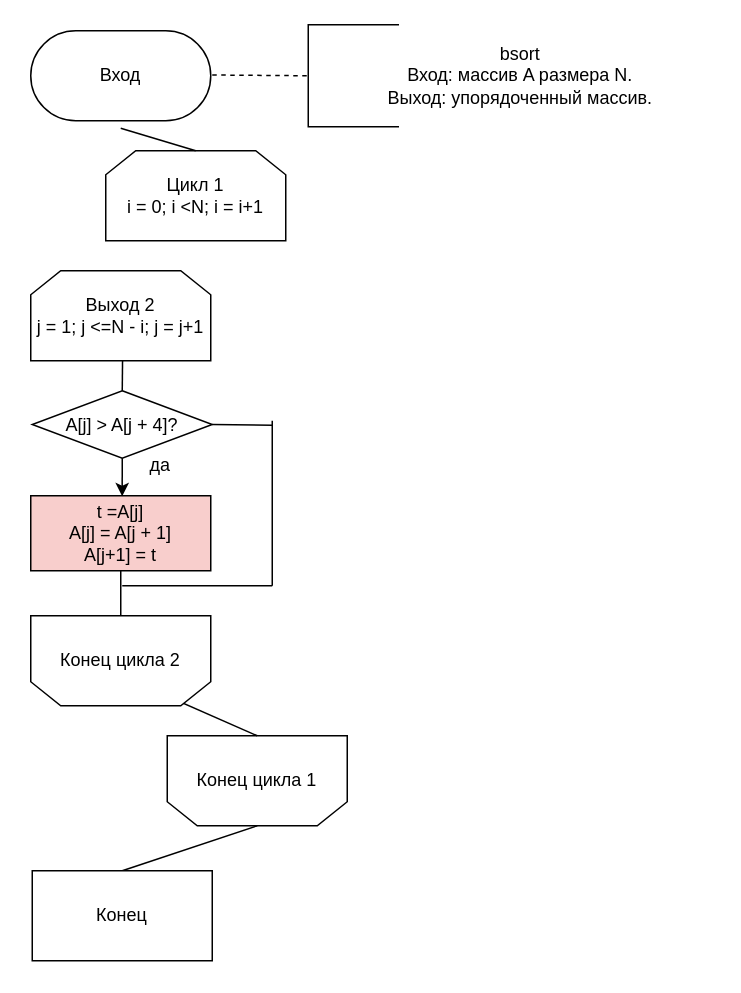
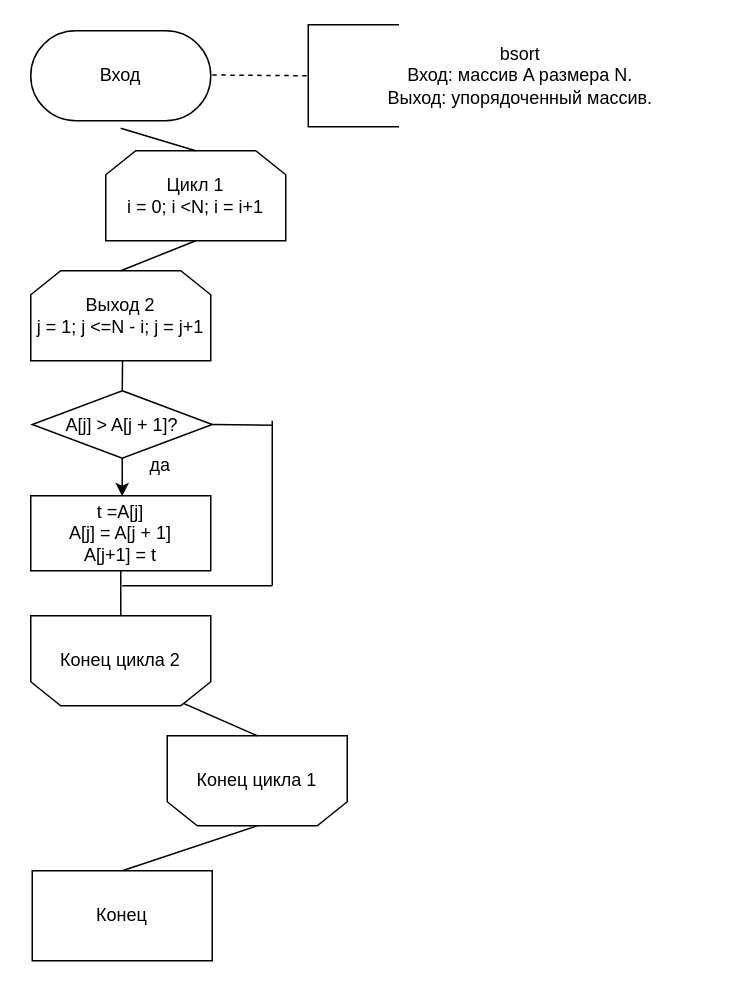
none -> (158, 256)
(122, 425) -> (122, 425)
(121, 533) -> (121, 533)
